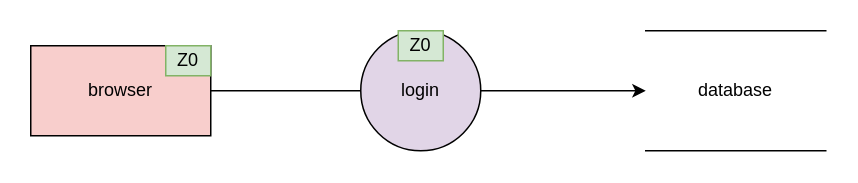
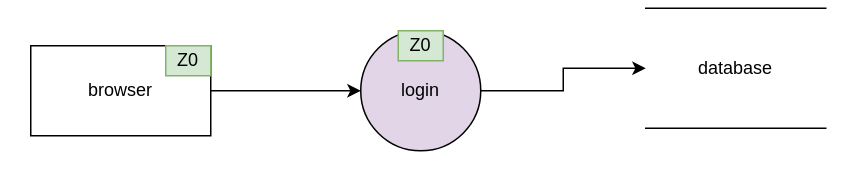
(121, 91) -> (121, 91)
(353, 91) -> (349, 91)
(736, 91) -> (736, 68)
